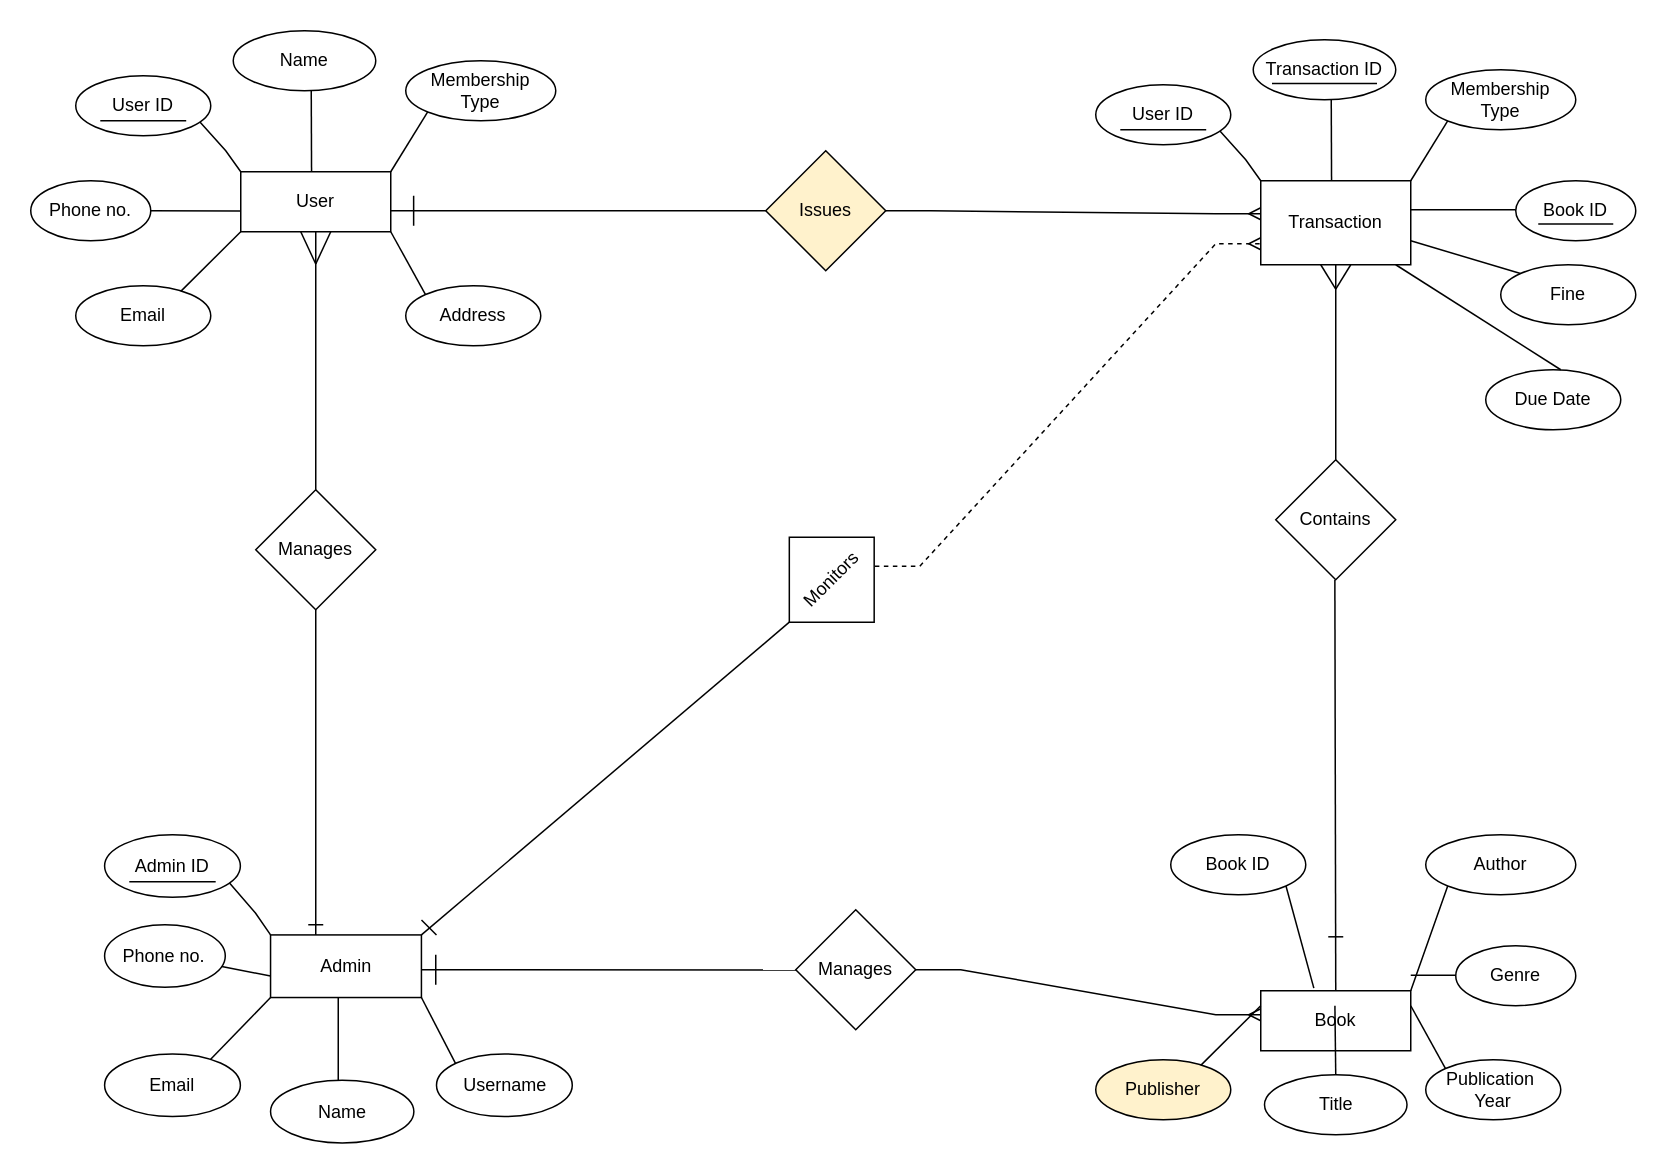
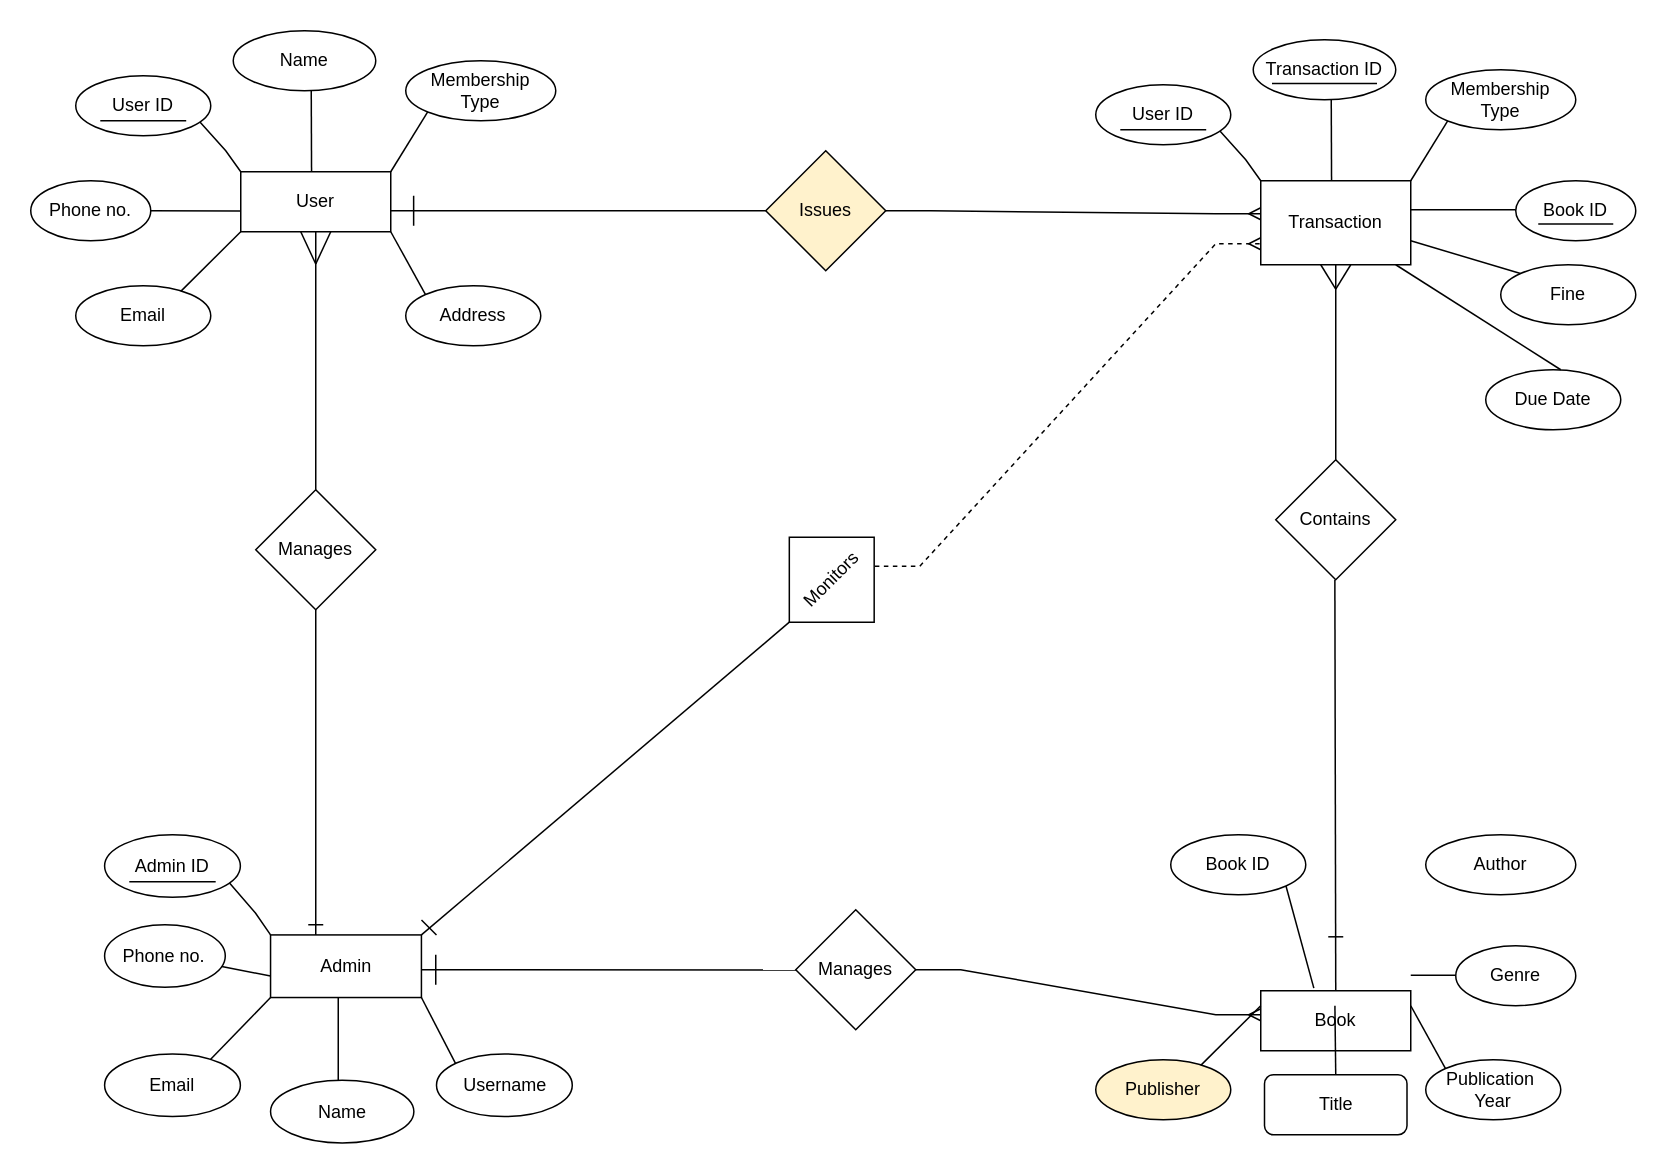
(1429, 939) -> none
(1336, 1105) -> (1336, 1105)
